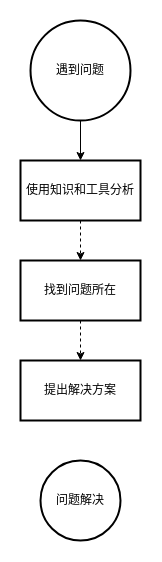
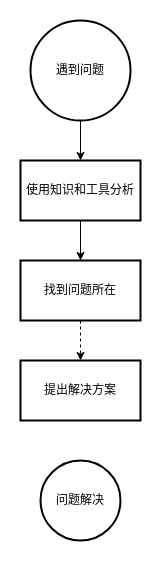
(81, 237) -> (81, 237)
